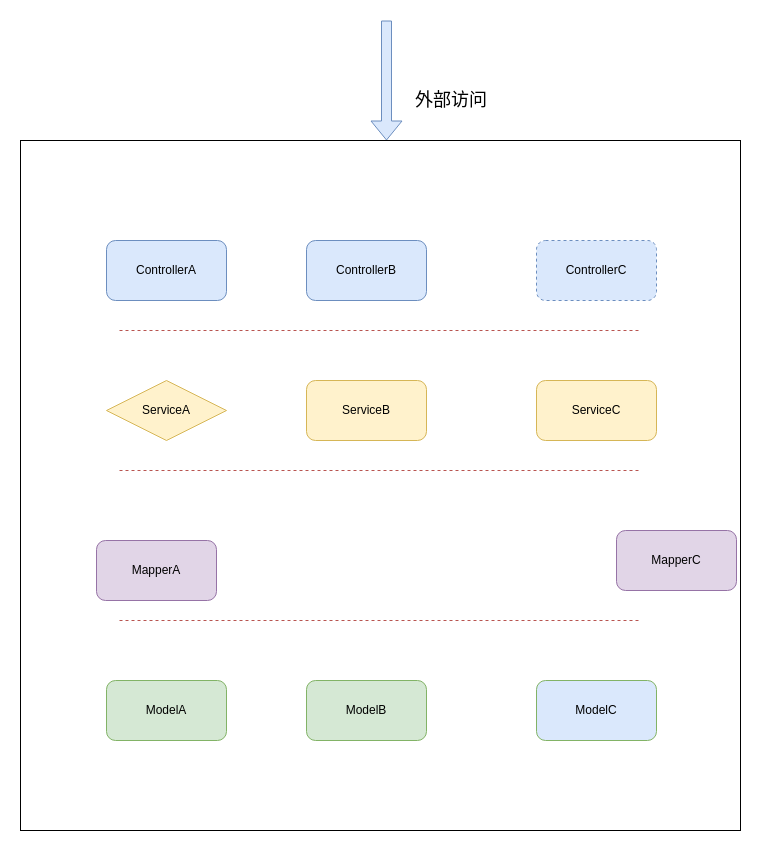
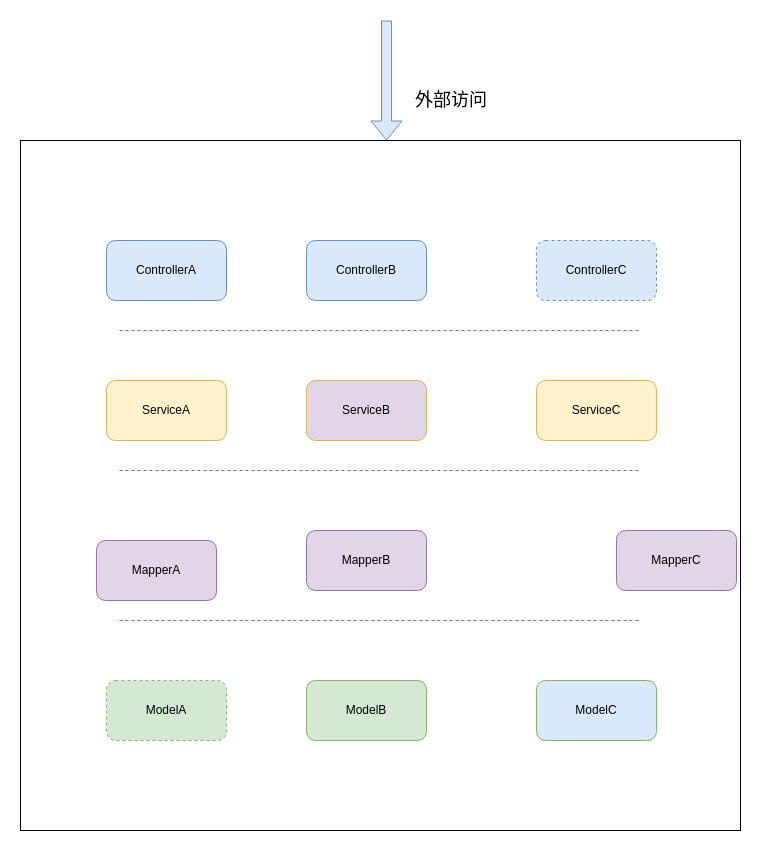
(167, 411) -> (167, 411)
(367, 411) -> (367, 411)
none -> (367, 561)
(167, 711) -> (167, 711)
